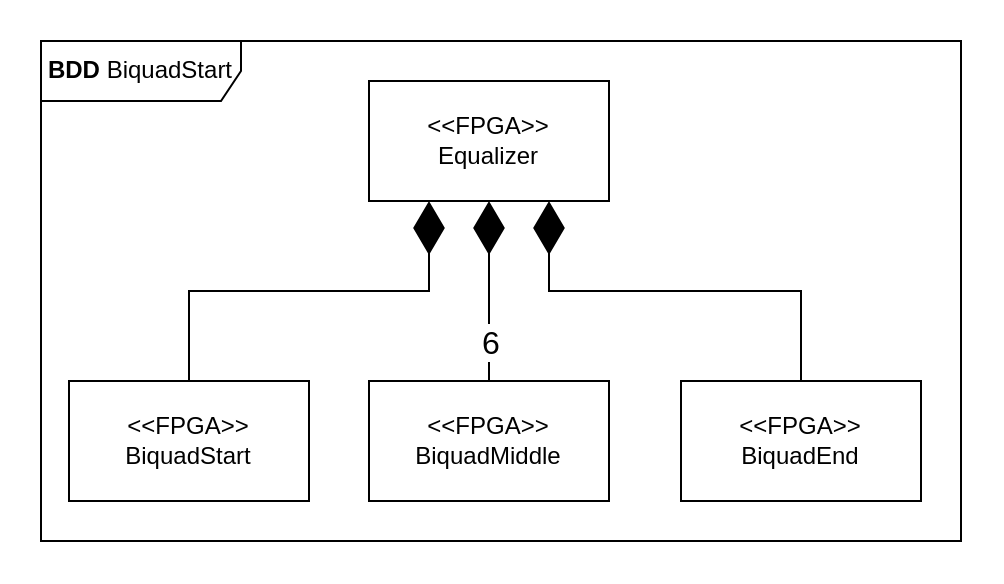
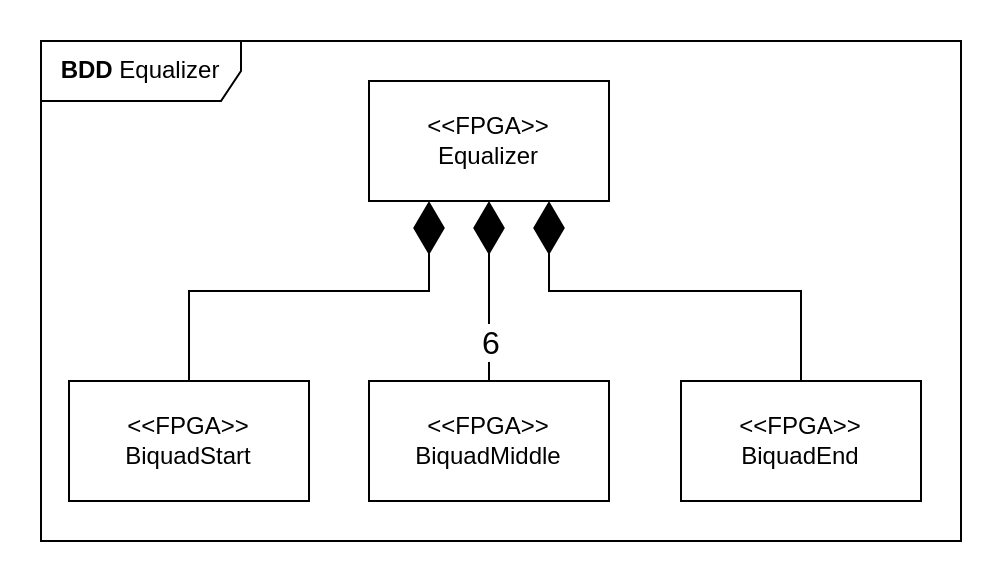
(141, 71) -> (141, 71)
